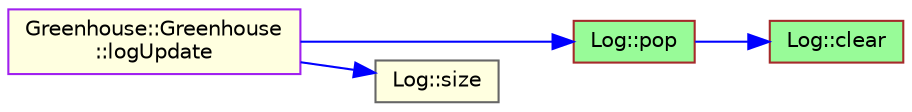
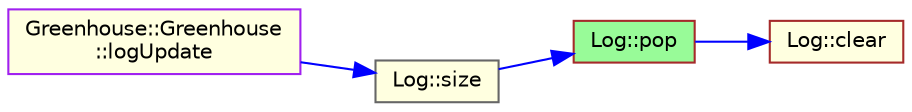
(426, 42) -> (526, 64)
(837, 42) -> (837, 42)
